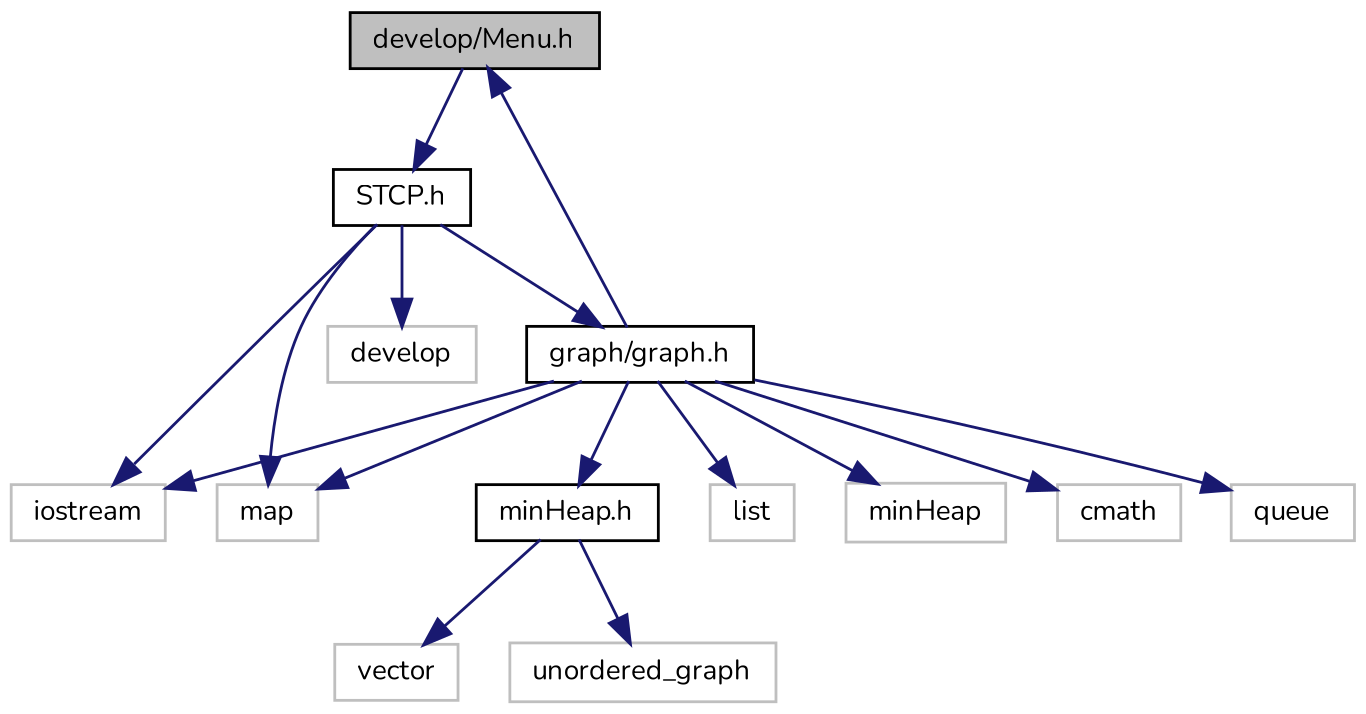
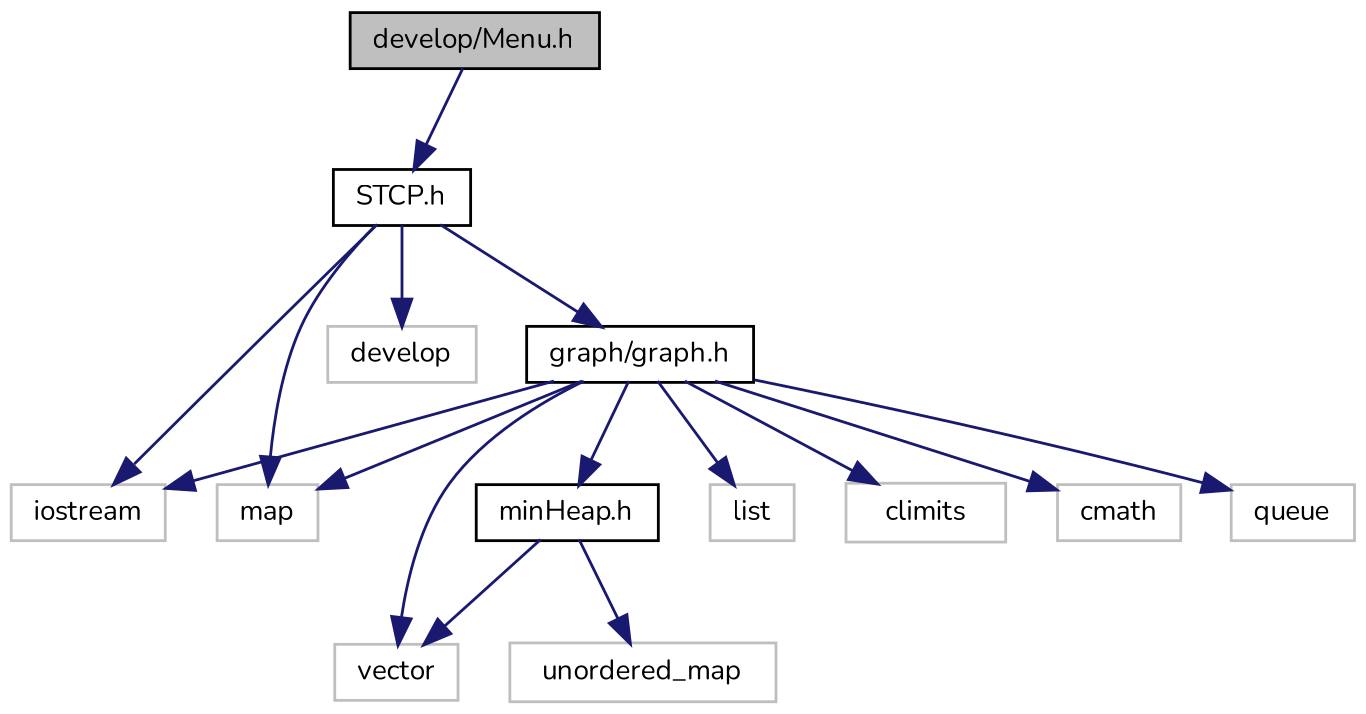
(564, 210) -> (458, 473)
(926, 513) -> (926, 513)
(643, 672) -> (643, 672)
